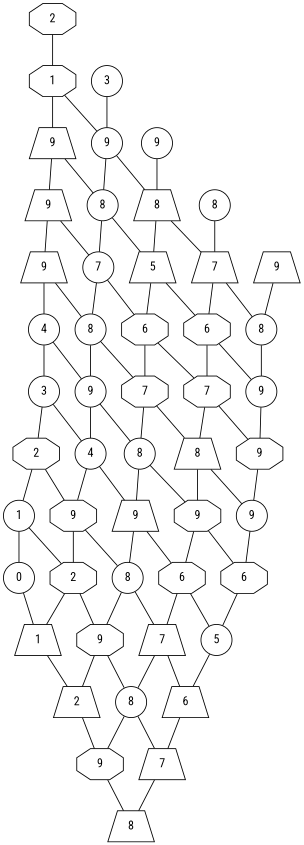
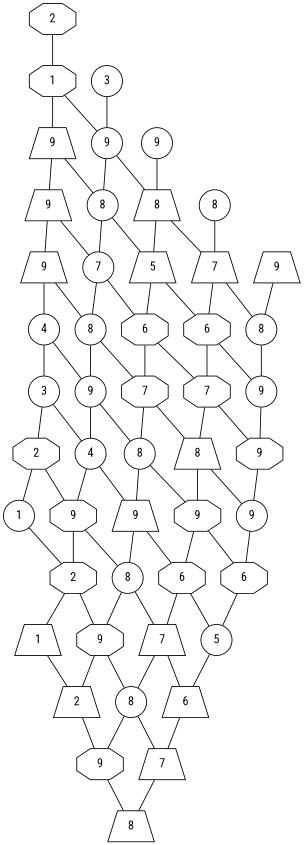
(19, 578) -> none
